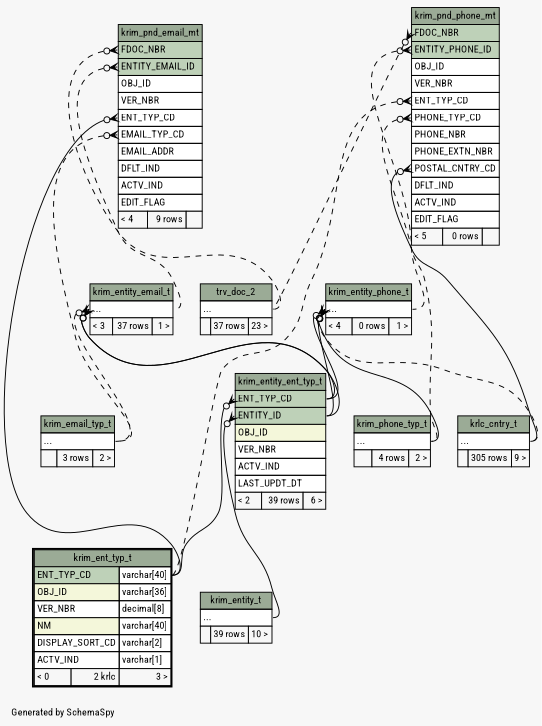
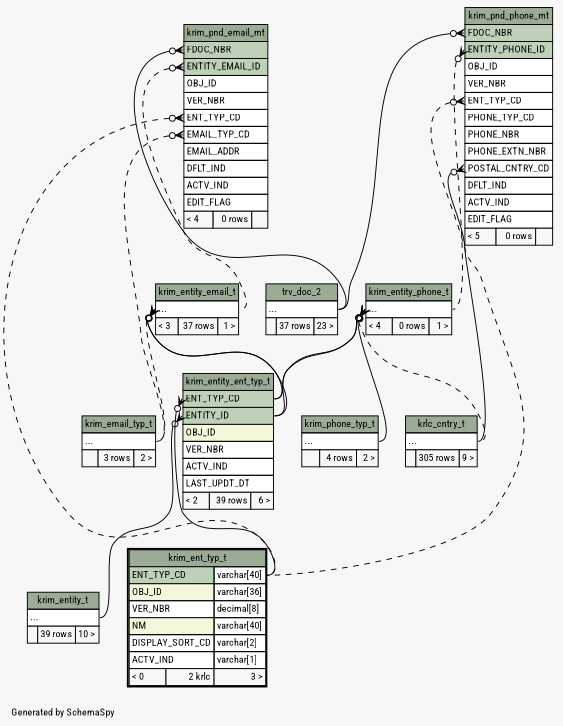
(352, 151) -> (377, 158)
(91, 186) -> (157, 186)
(170, 219) -> (235, 219)
(430, 310) -> none
(5, 402) -> (14, 406)
